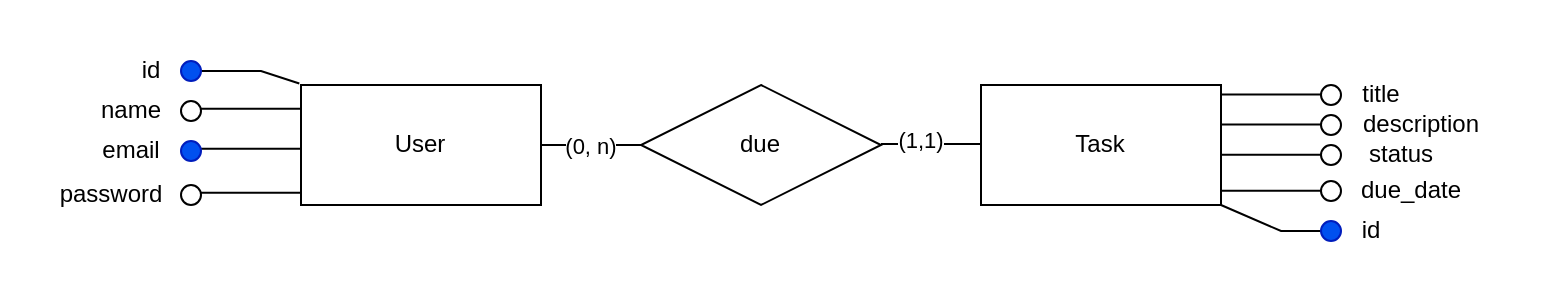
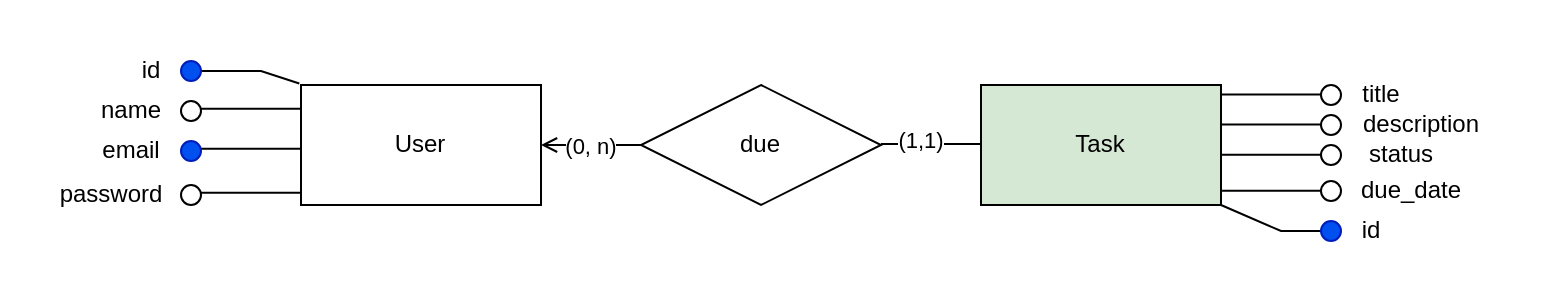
(547, 145) -> (548, 145)
(1101, 145) -> (1101, 145)
